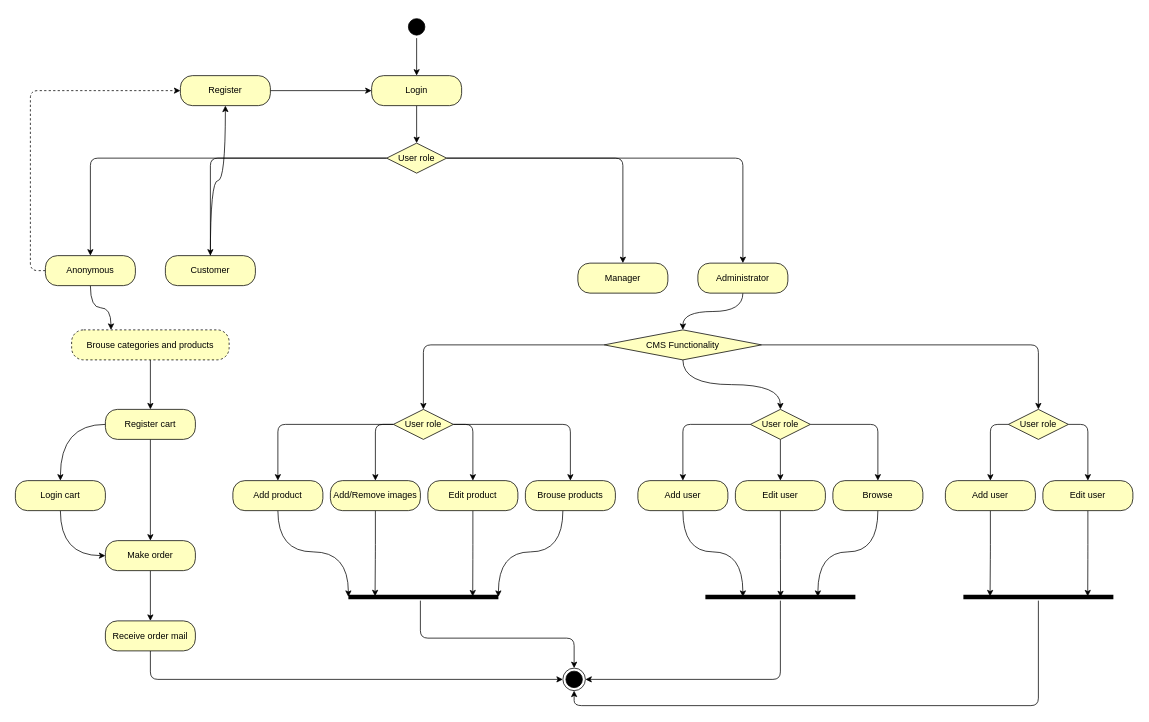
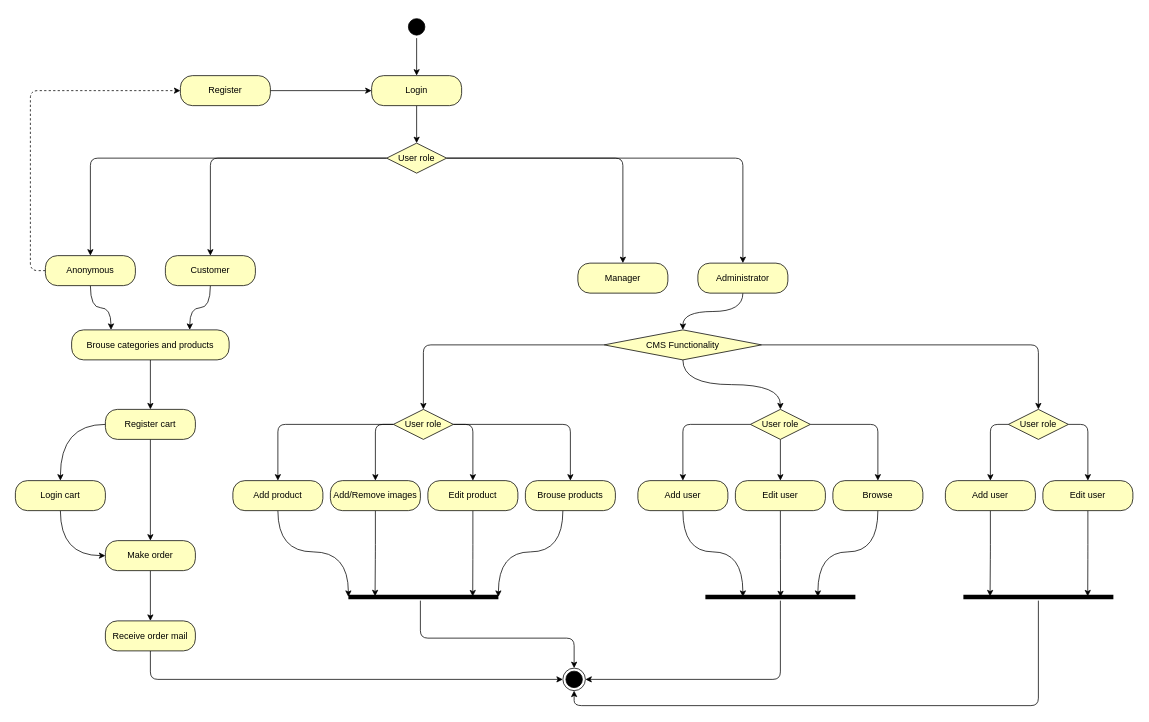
(222, 174) -> (205, 306)
(150, 345) -> (150, 345)
